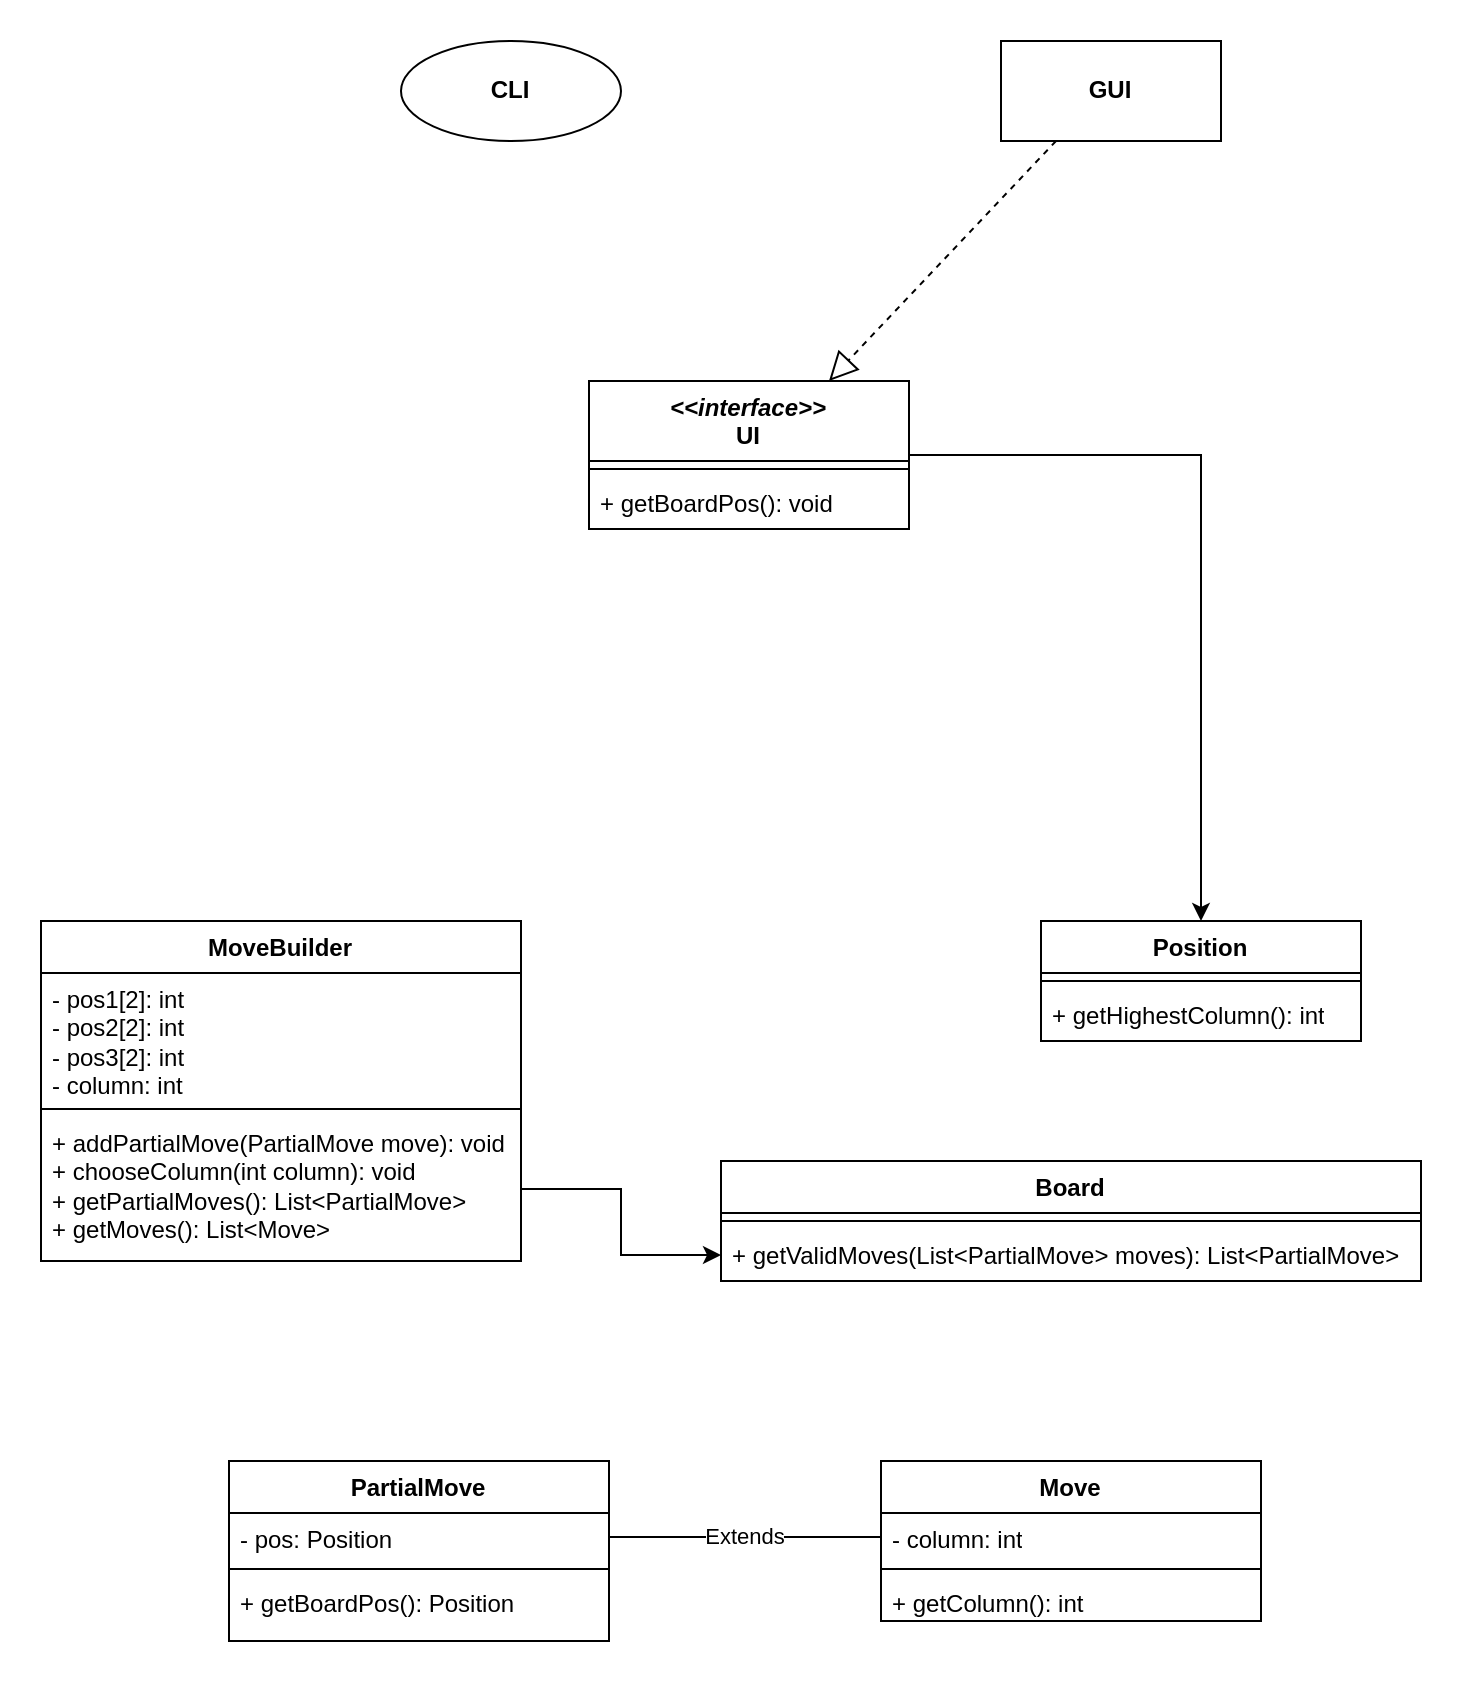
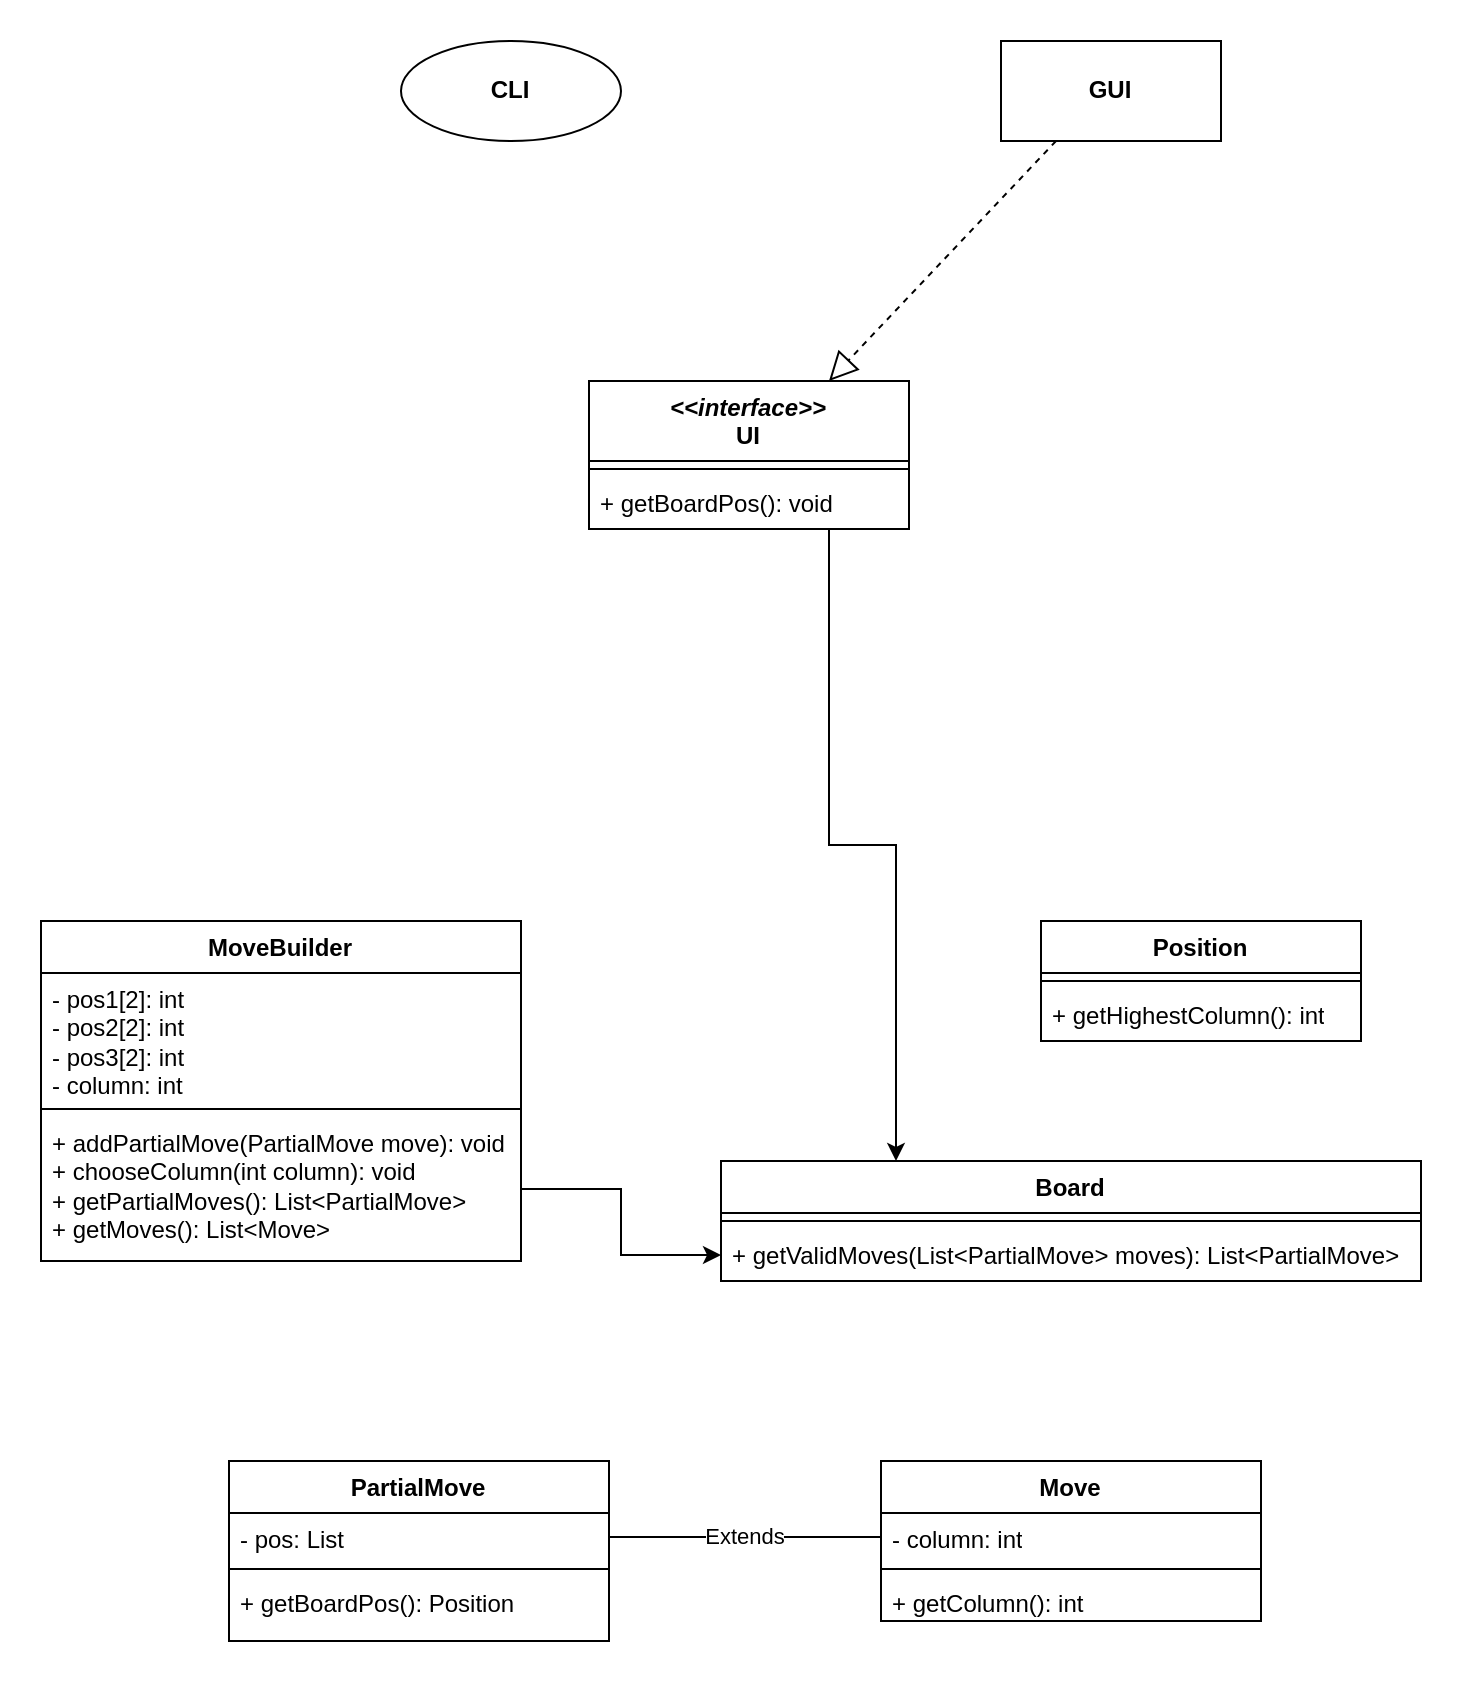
(1201, 535) -> none
none -> (858, 845)
(326, 1541) -> (302, 1541)
